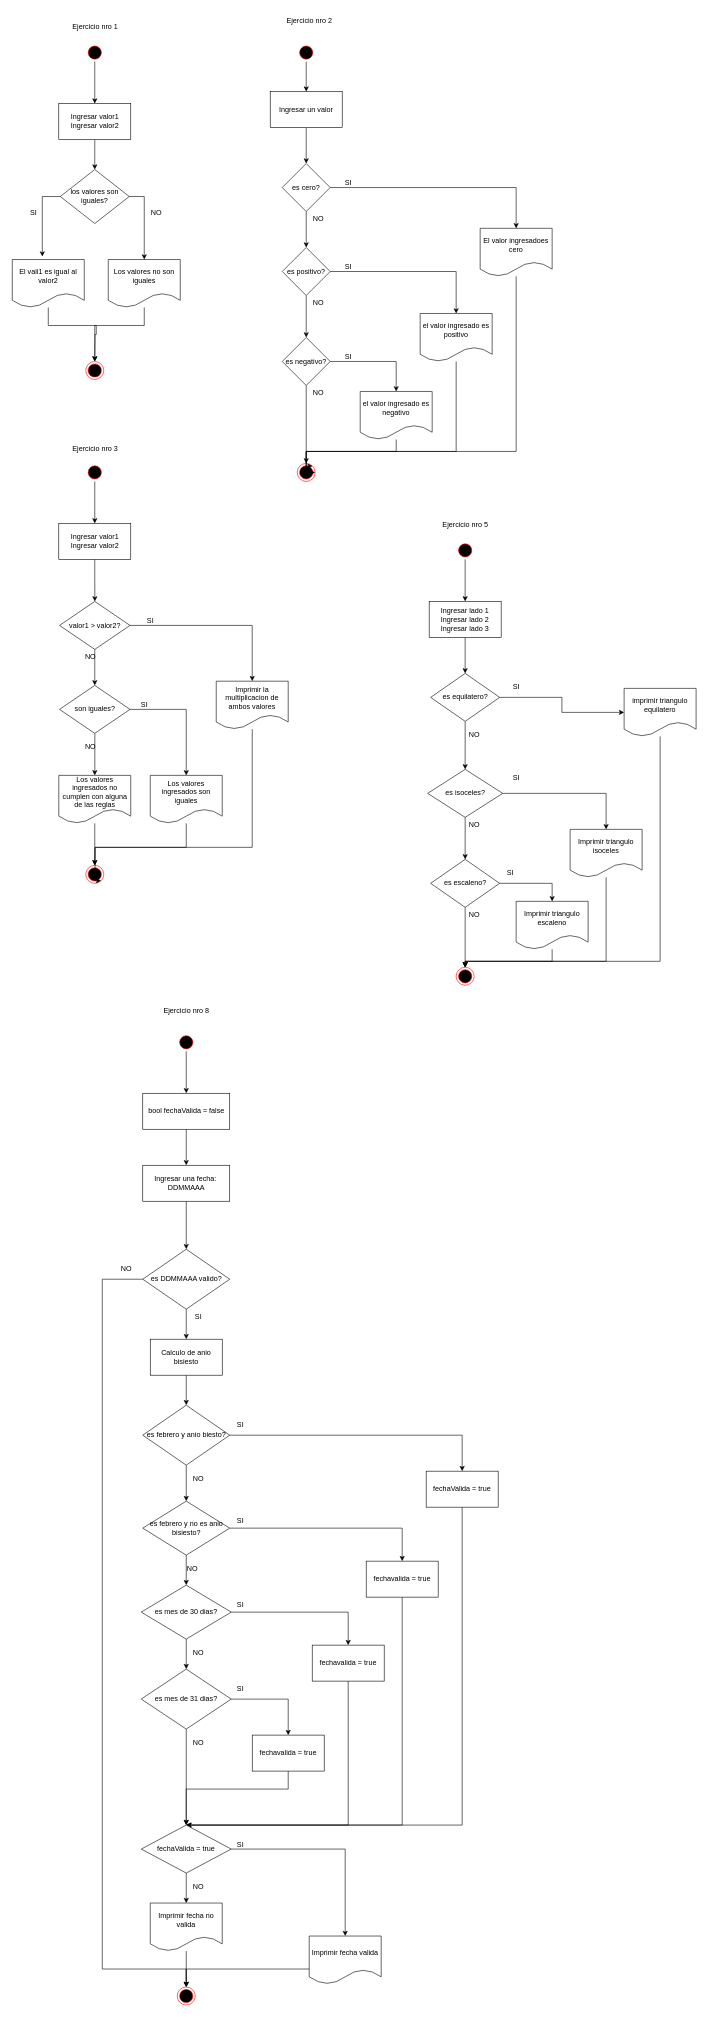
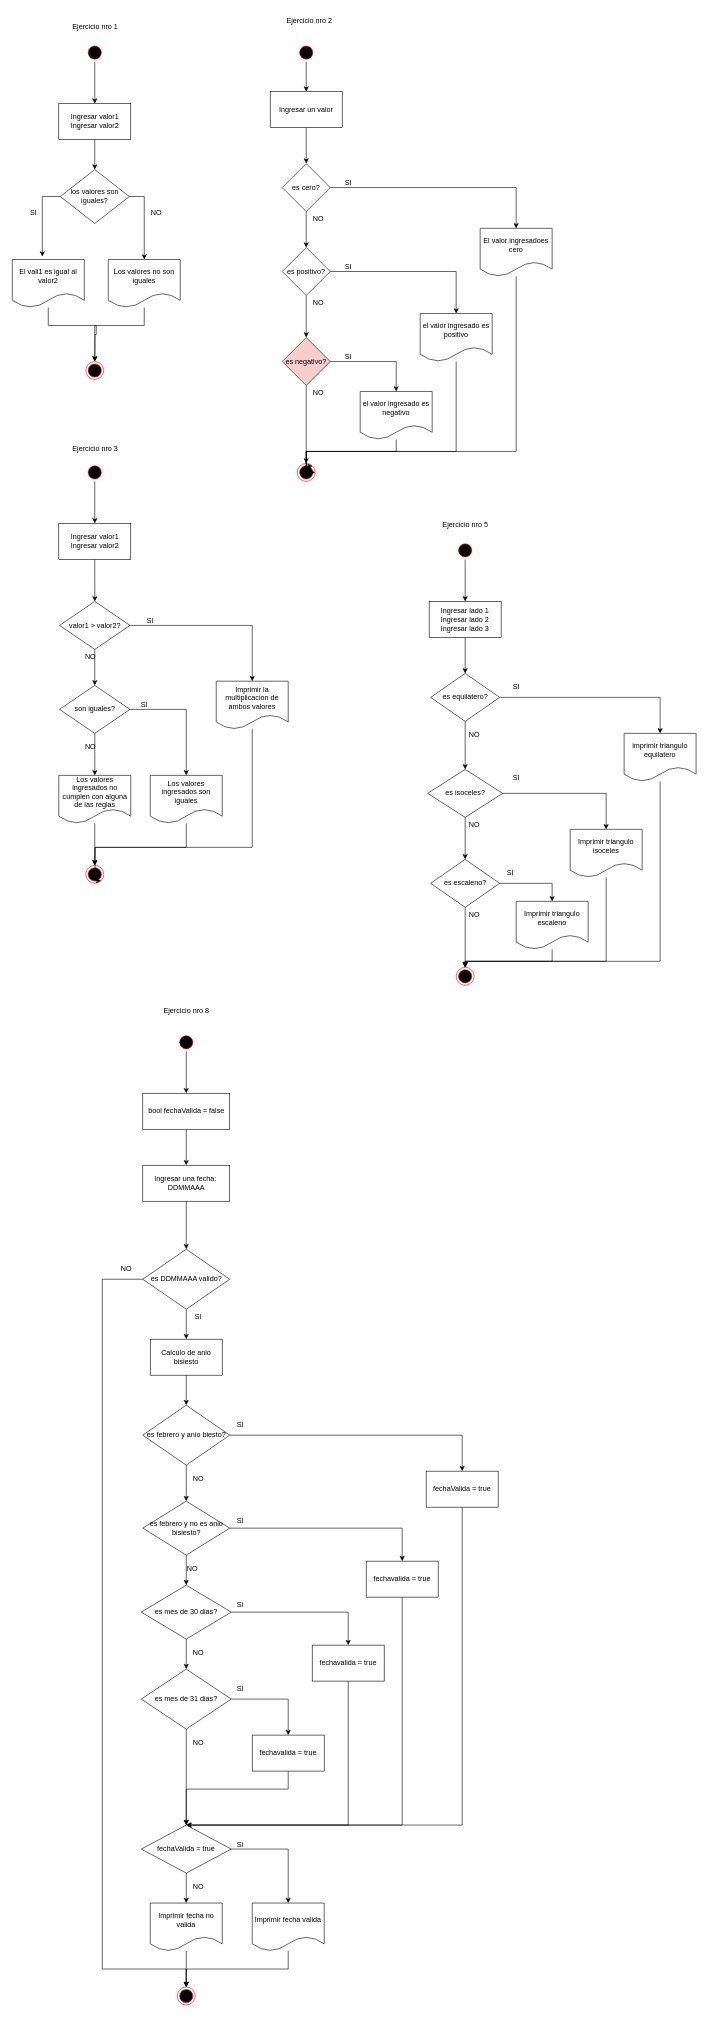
(306, 362) -> (306, 362)
(660, 713) -> (660, 758)
(345, 1961) -> (288, 1928)
